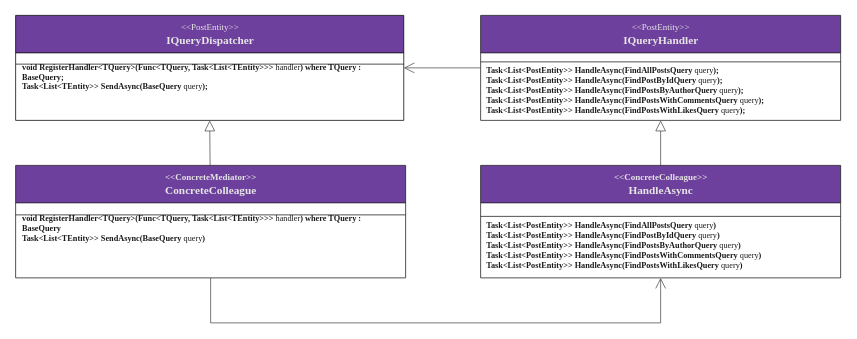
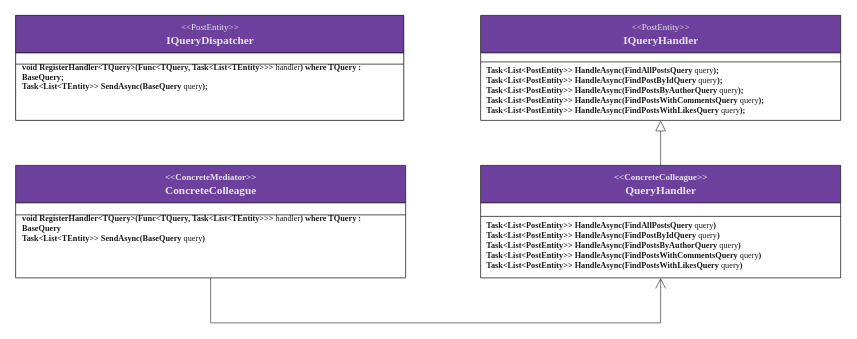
(443, 68) -> none
(210, 148) -> none
(661, 184) -> (661, 184)
